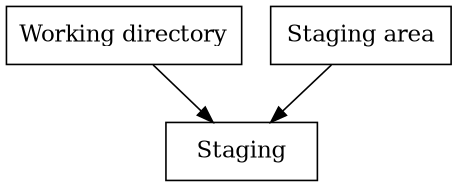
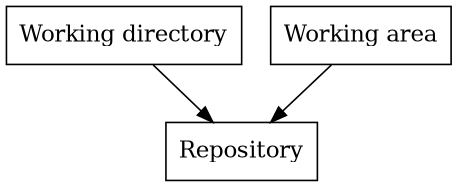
(361, 35) -> (361, 35)
(242, 151) -> (242, 151)
